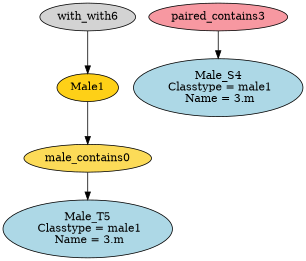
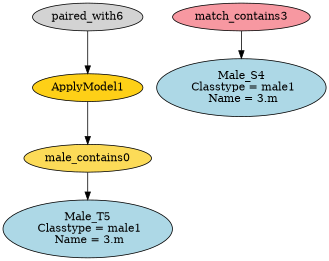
(88, 17) -> (88, 17)
(218, 17) -> (241, 17)
(88, 88) -> (88, 88)
